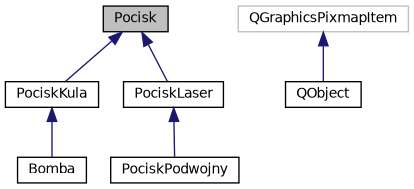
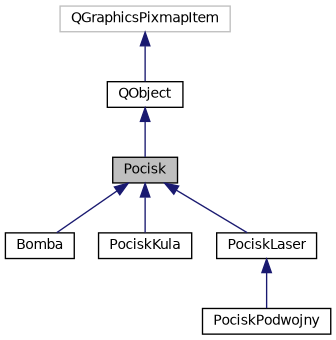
(52, 139) -> (87, 212)
none -> (145, 139)
